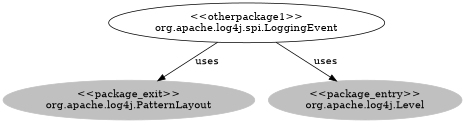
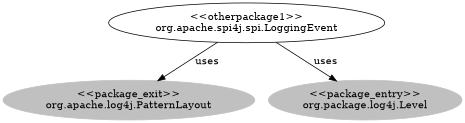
(247, 23) -> (247, 23)
(365, 100) -> (365, 100)
